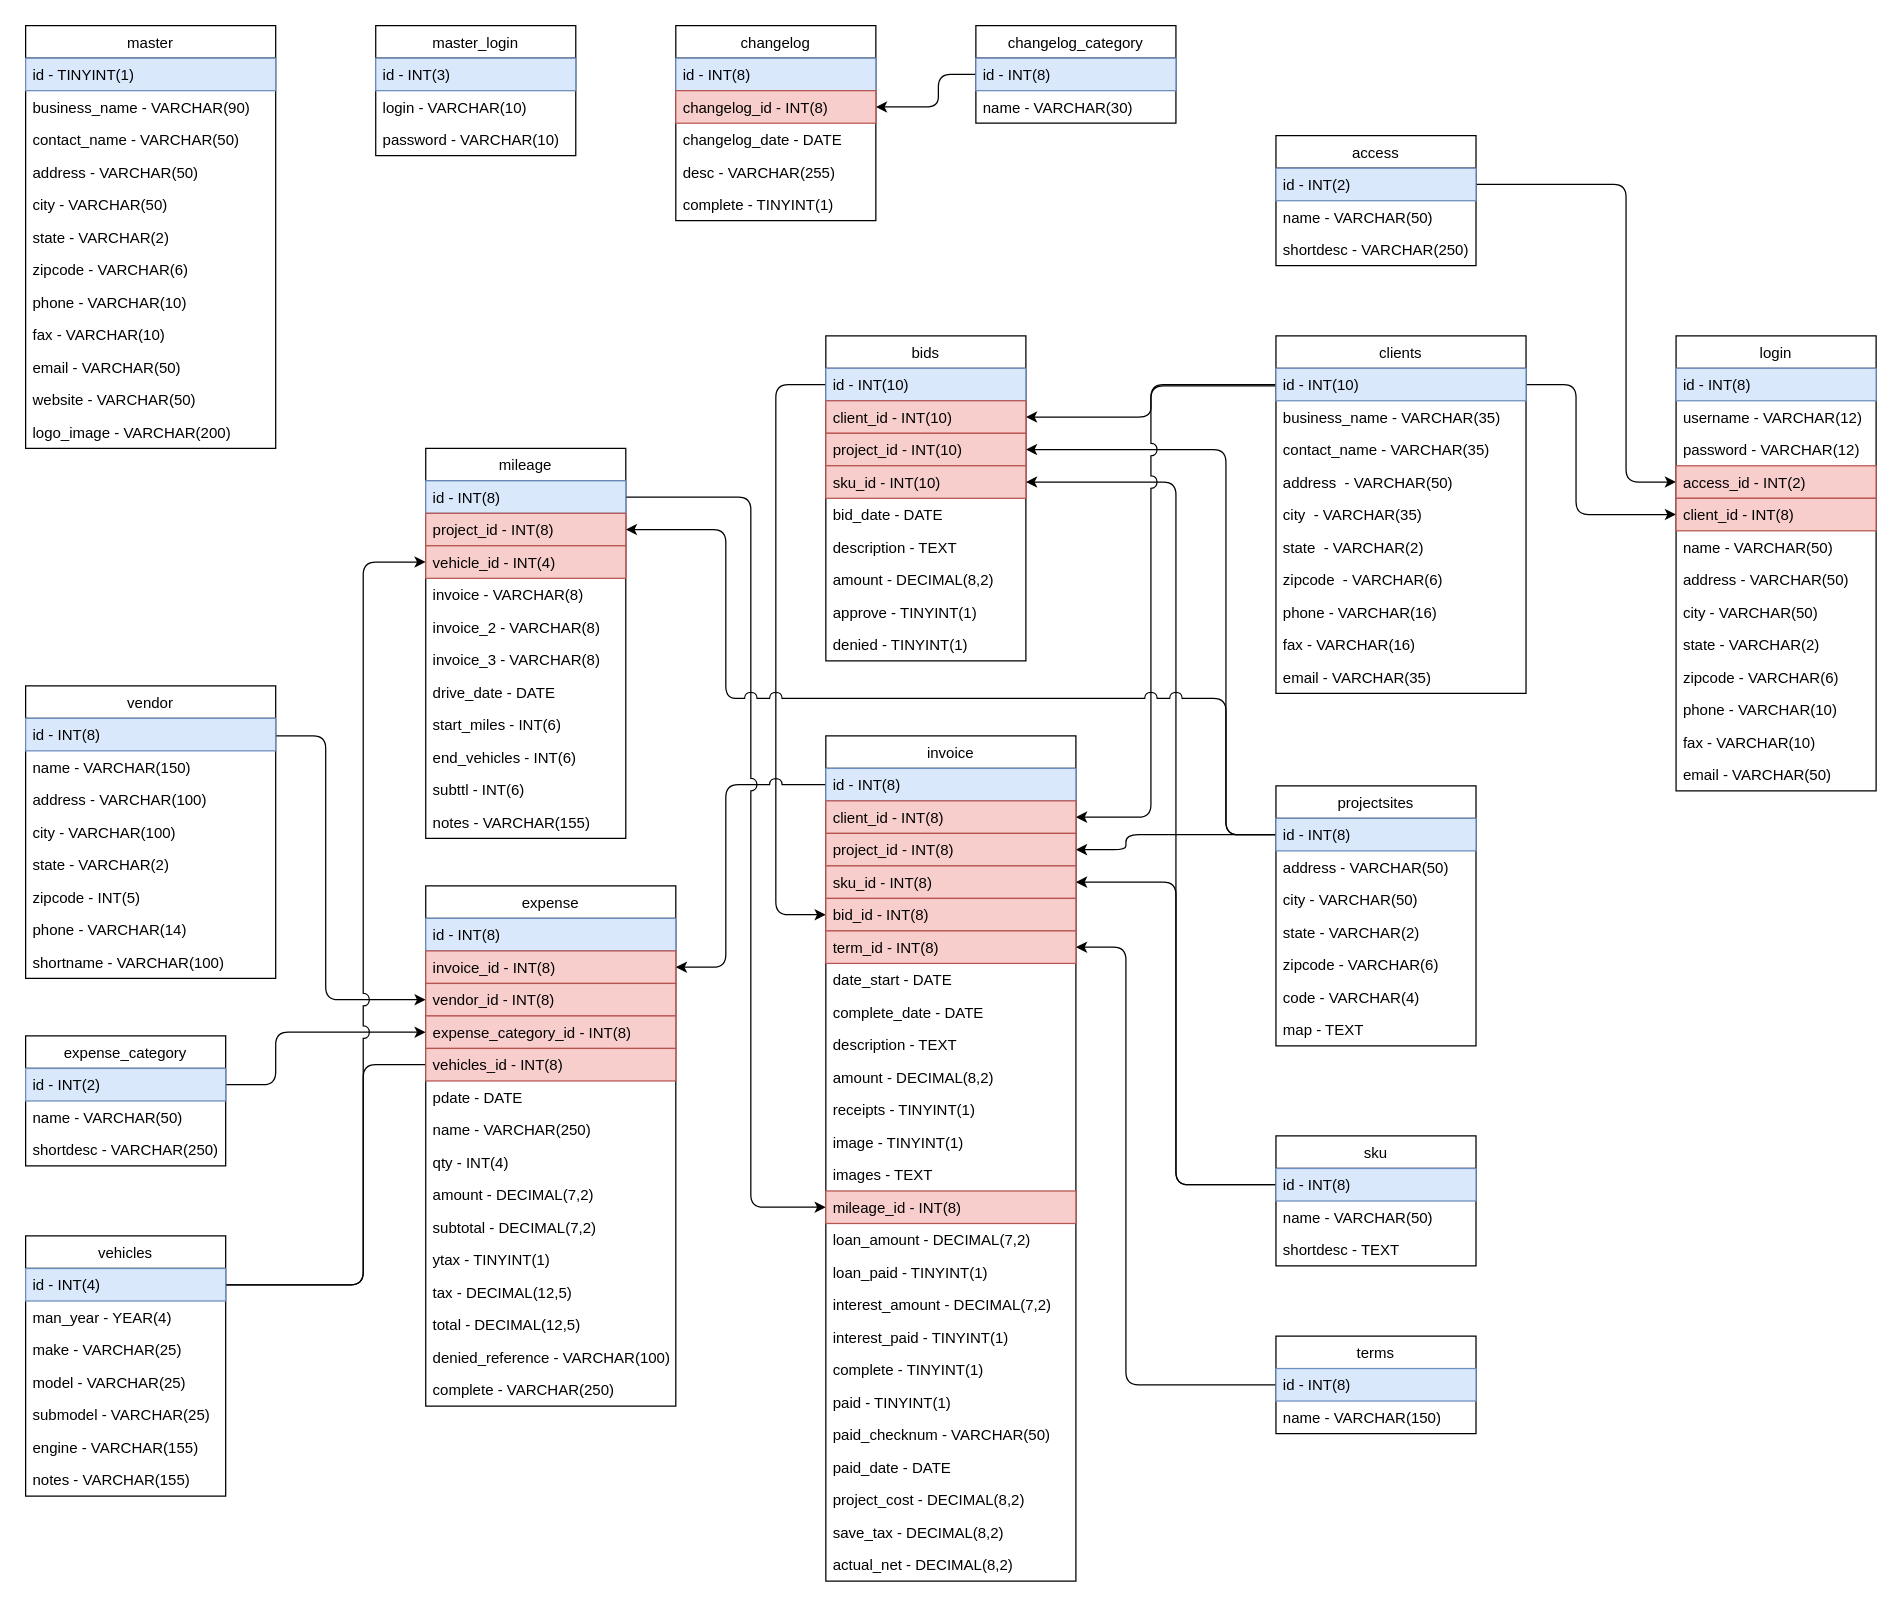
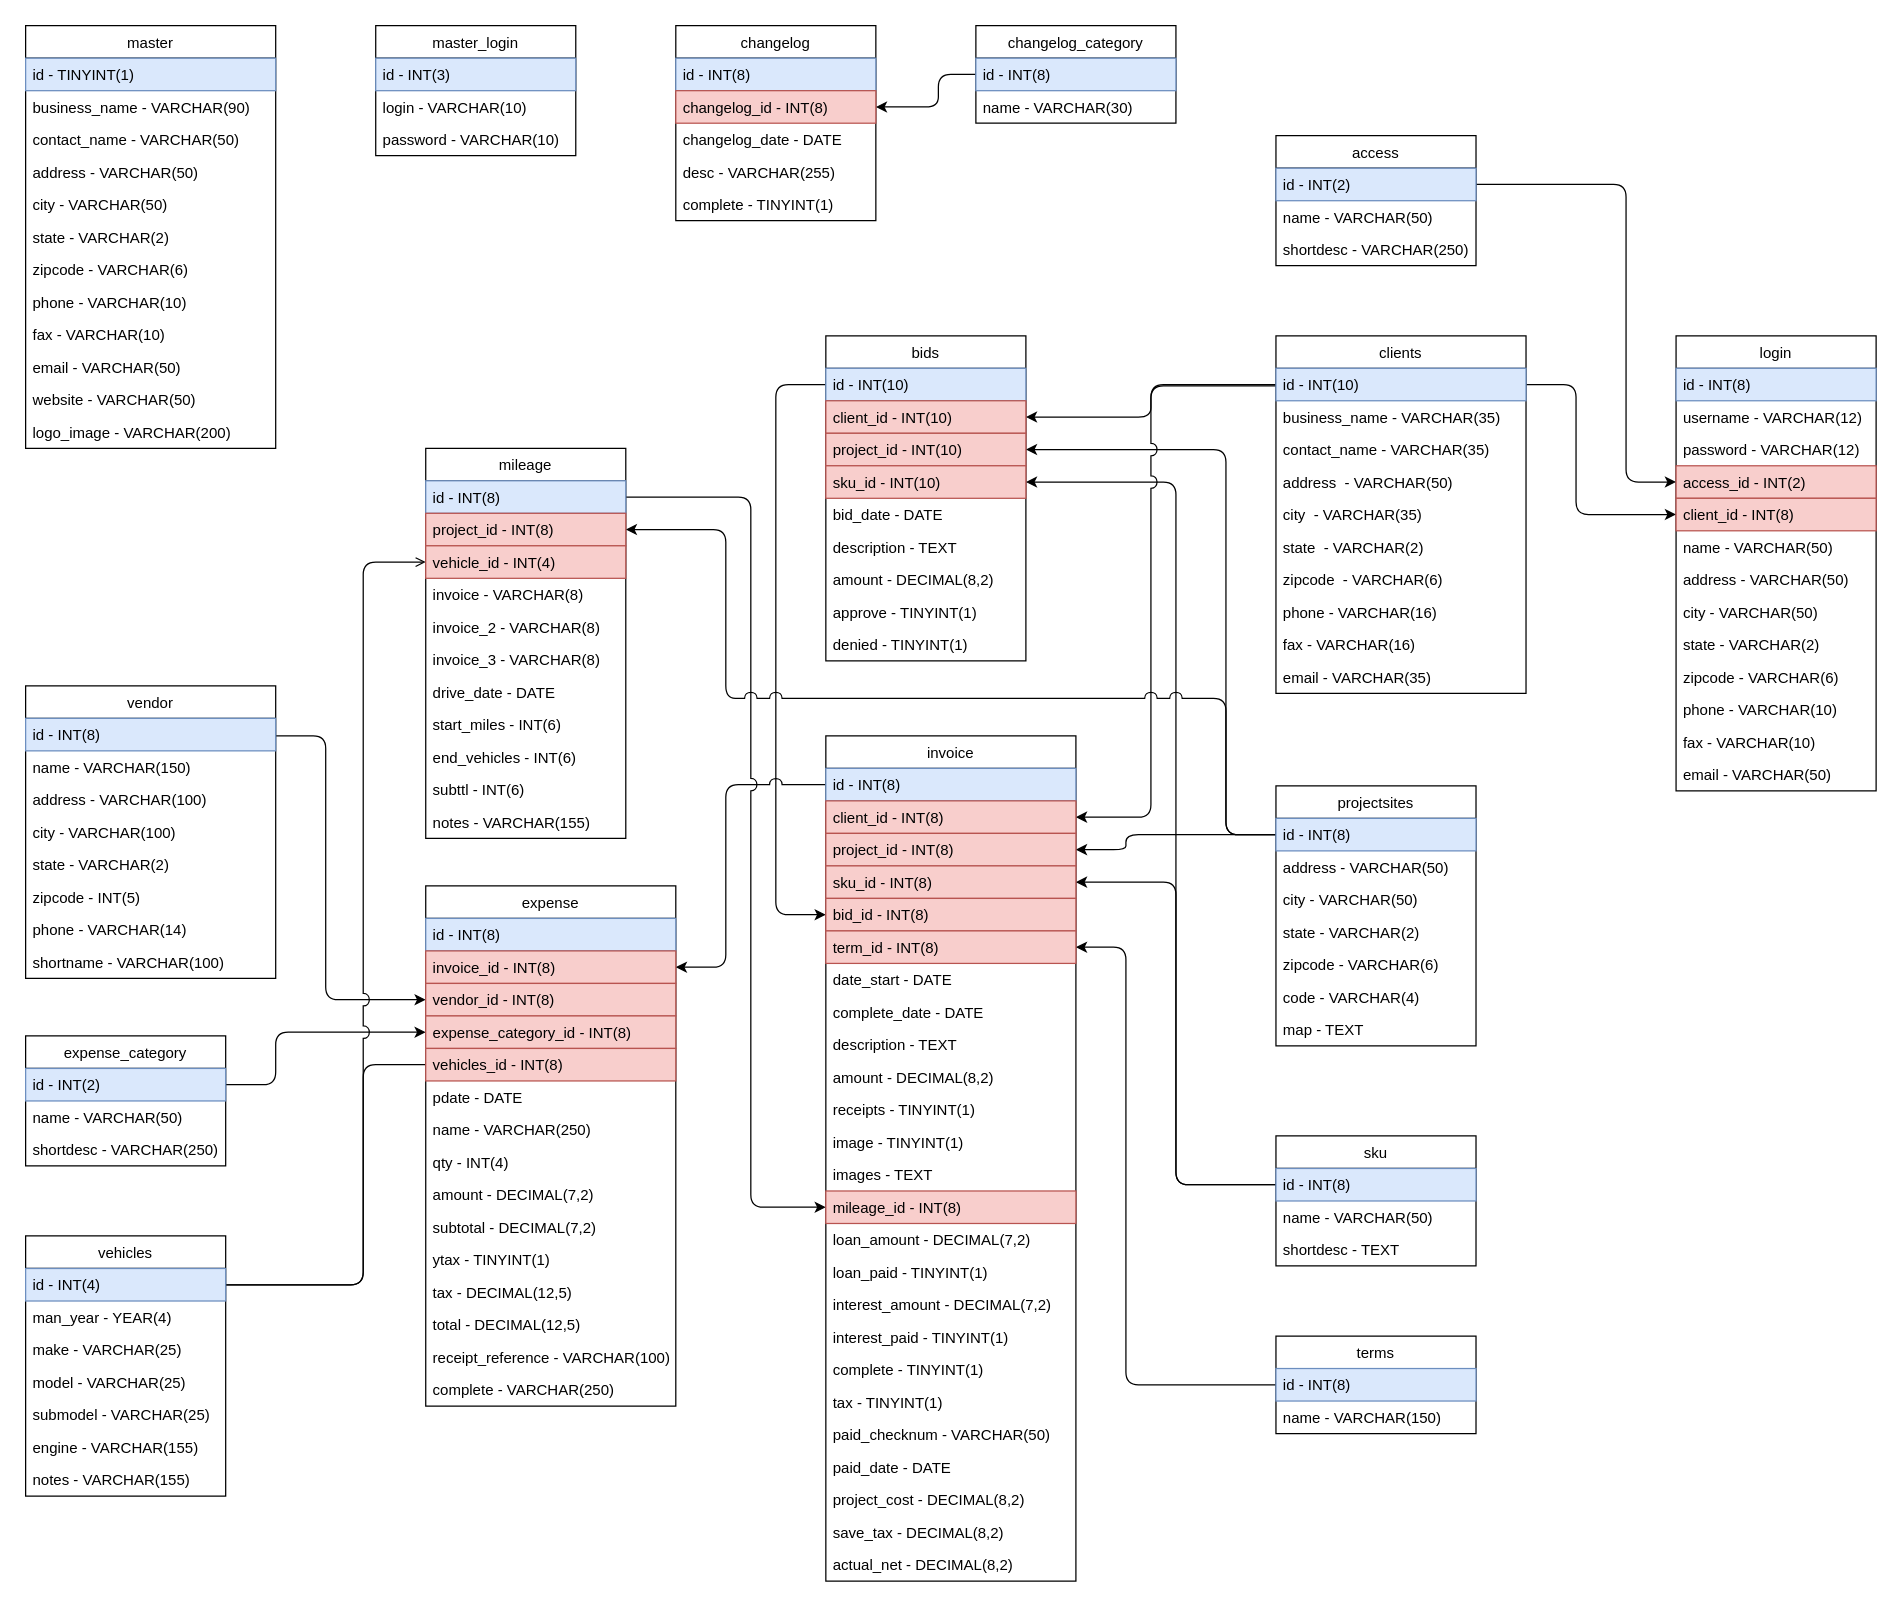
(416, 562) -> (417, 562)
(557, 1358) -> (561, 1358)
(898, 1403) -> (896, 1403)
